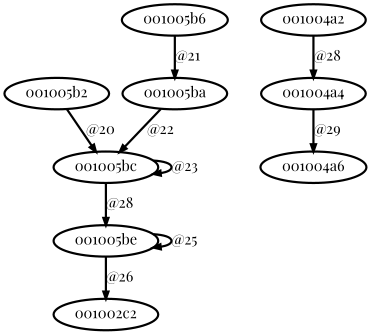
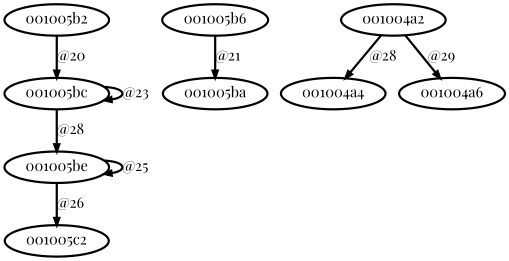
(313, 127) -> (420, 54)
(143, 128) -> none
(106, 315) -> (57, 241)
